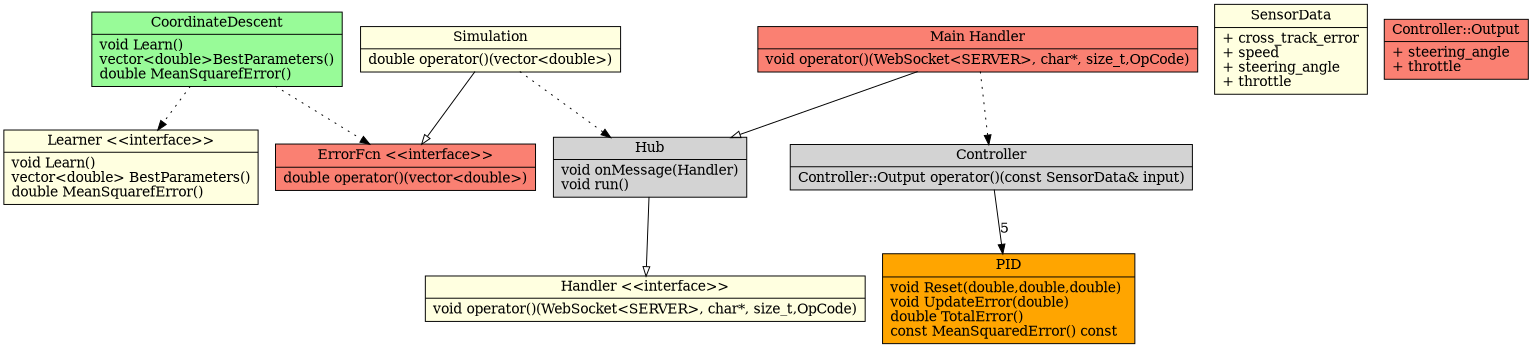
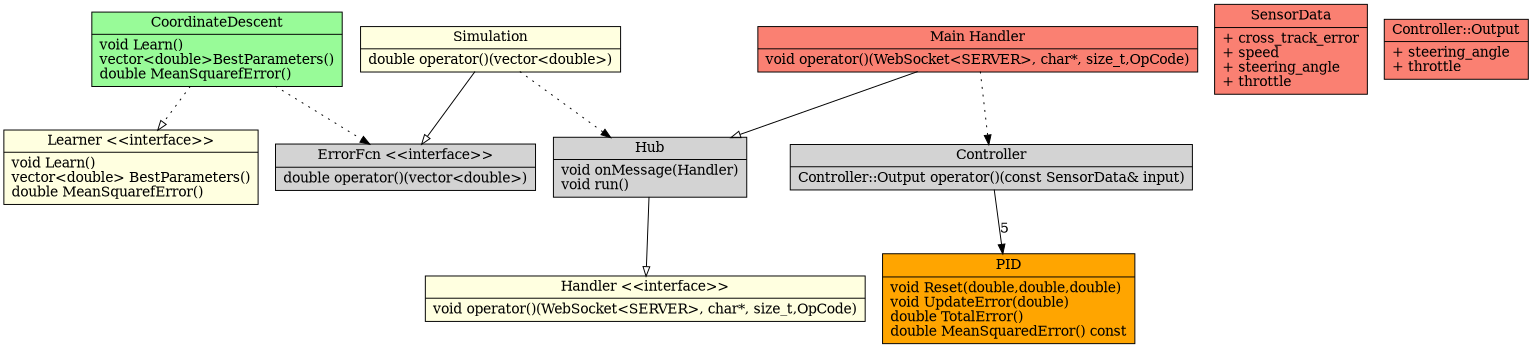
(1291, 49) -> (1291, 49)
(177, 104) -> (177, 104)
(406, 167) -> (406, 167)
(1004, 332) -> (1009, 332)
